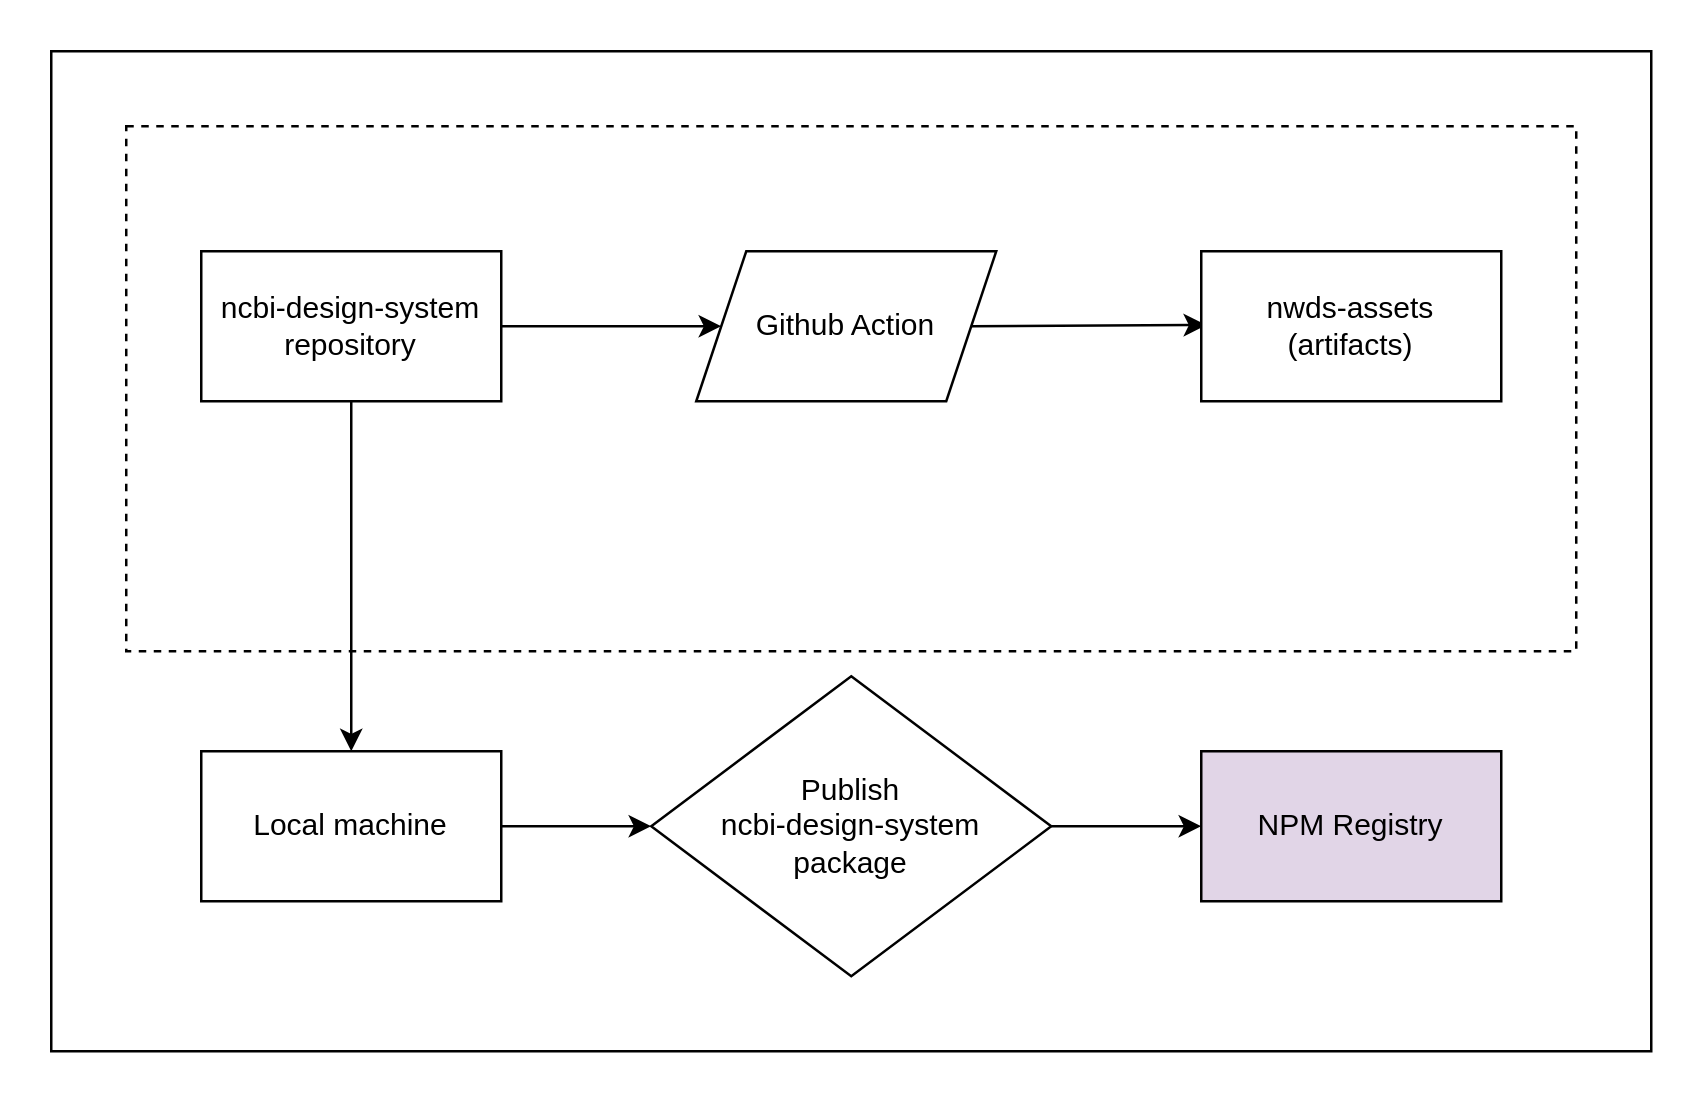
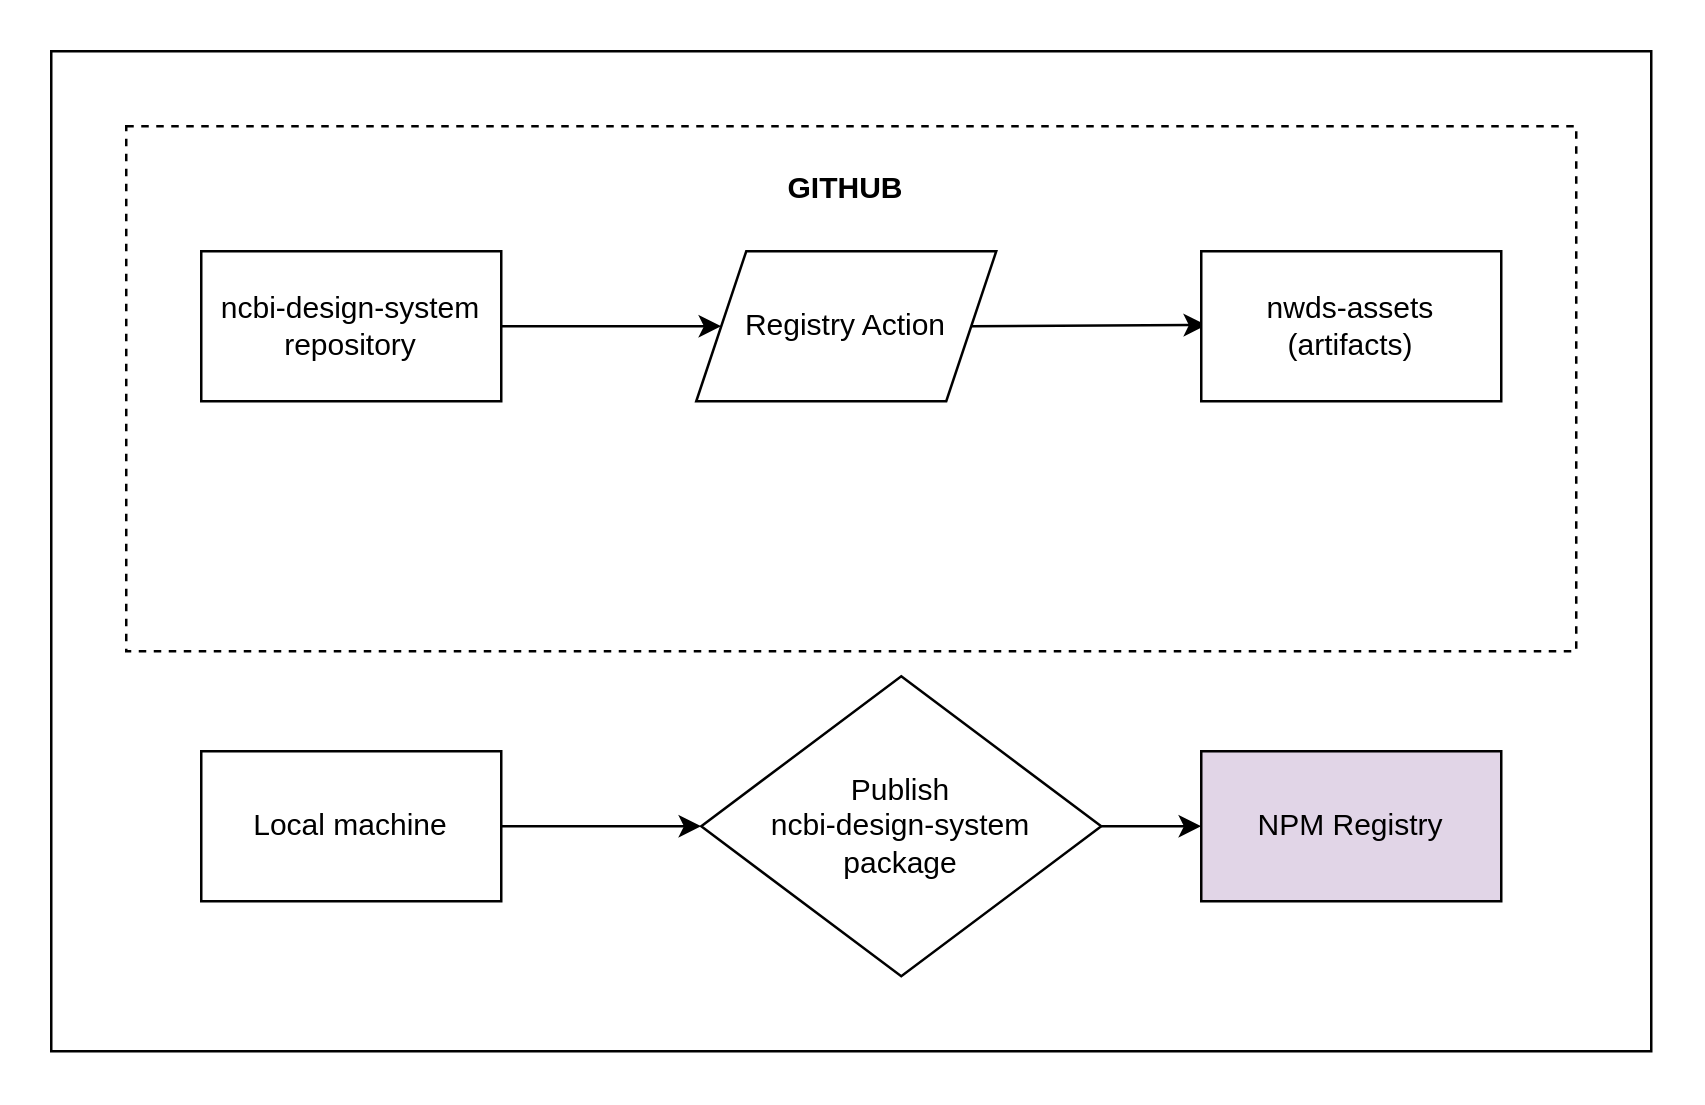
none -> (846, 188)
(846, 326) -> (846, 326)
(351, 568) -> none
(851, 826) -> (901, 826)
